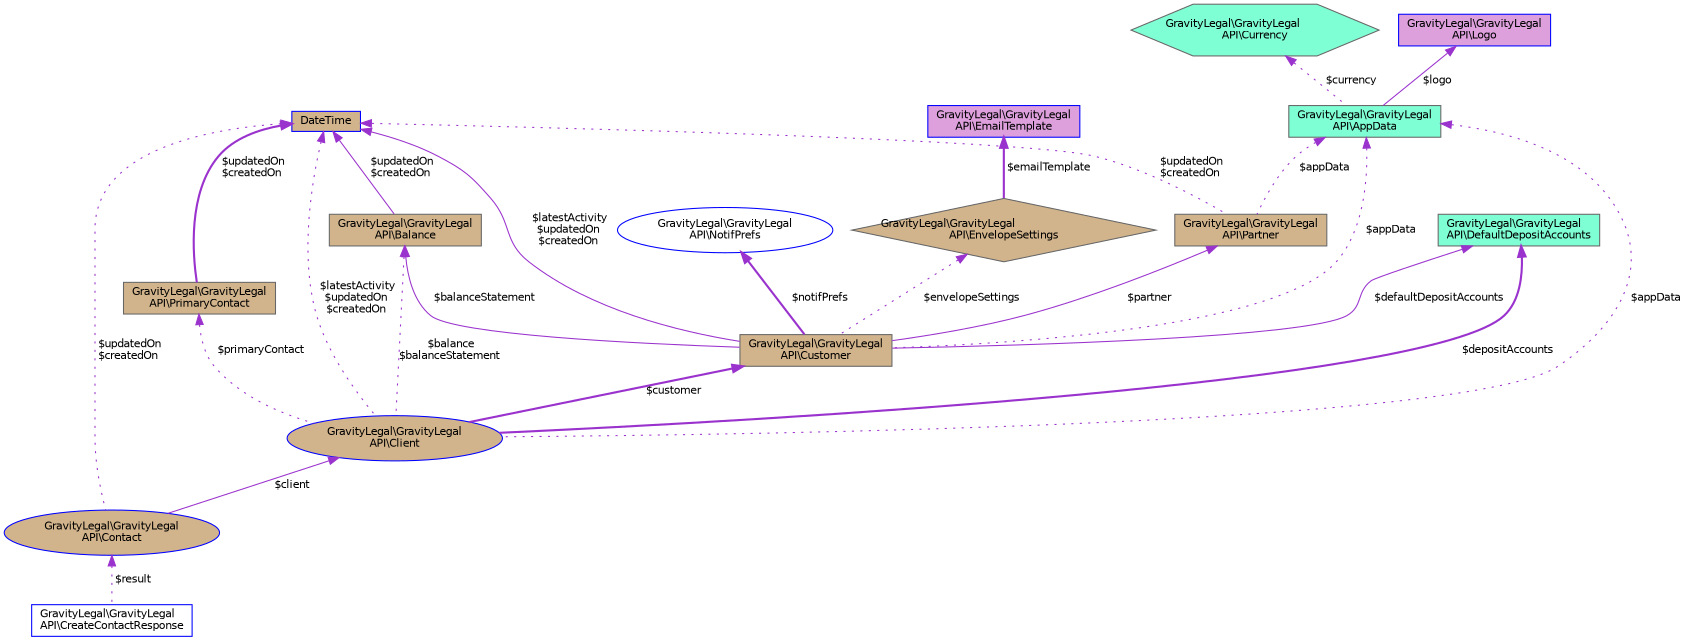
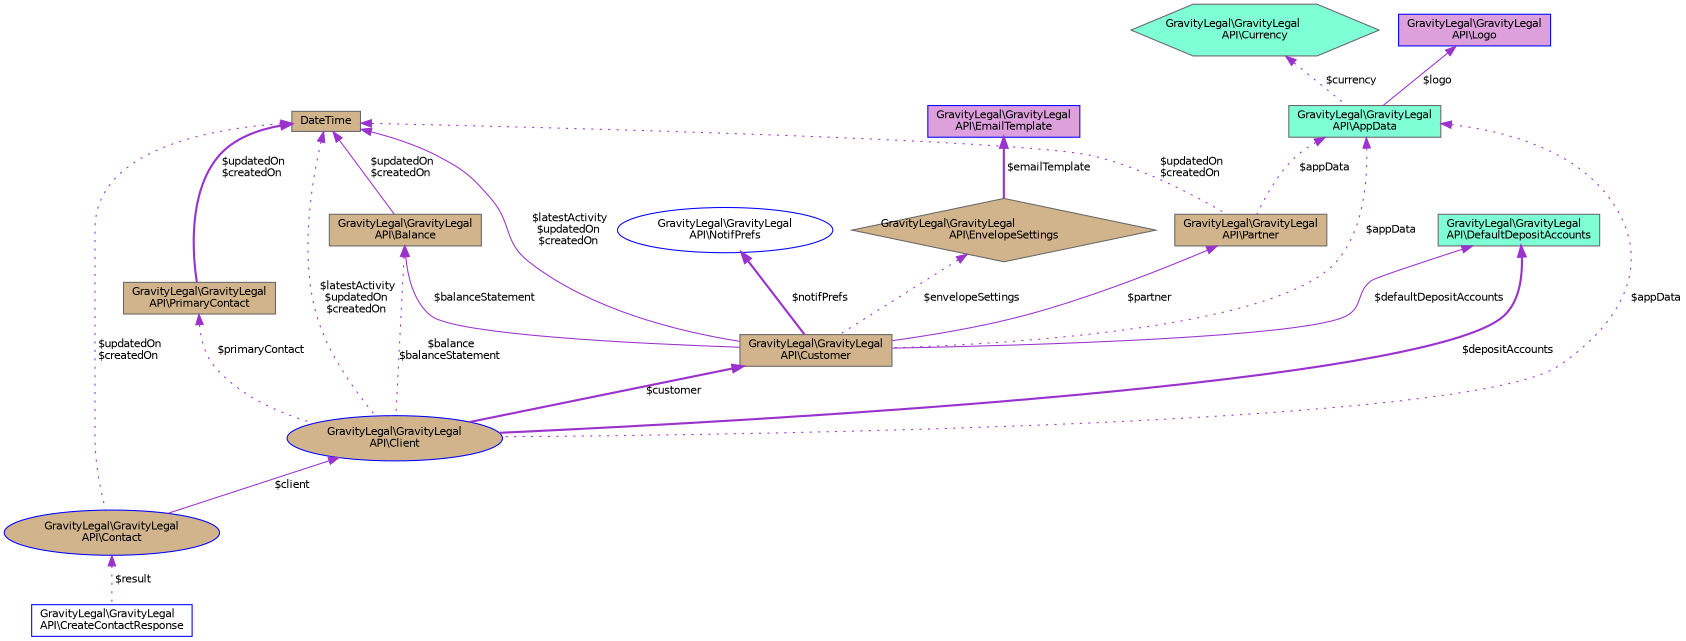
(326, 121) -> (326, 121)
